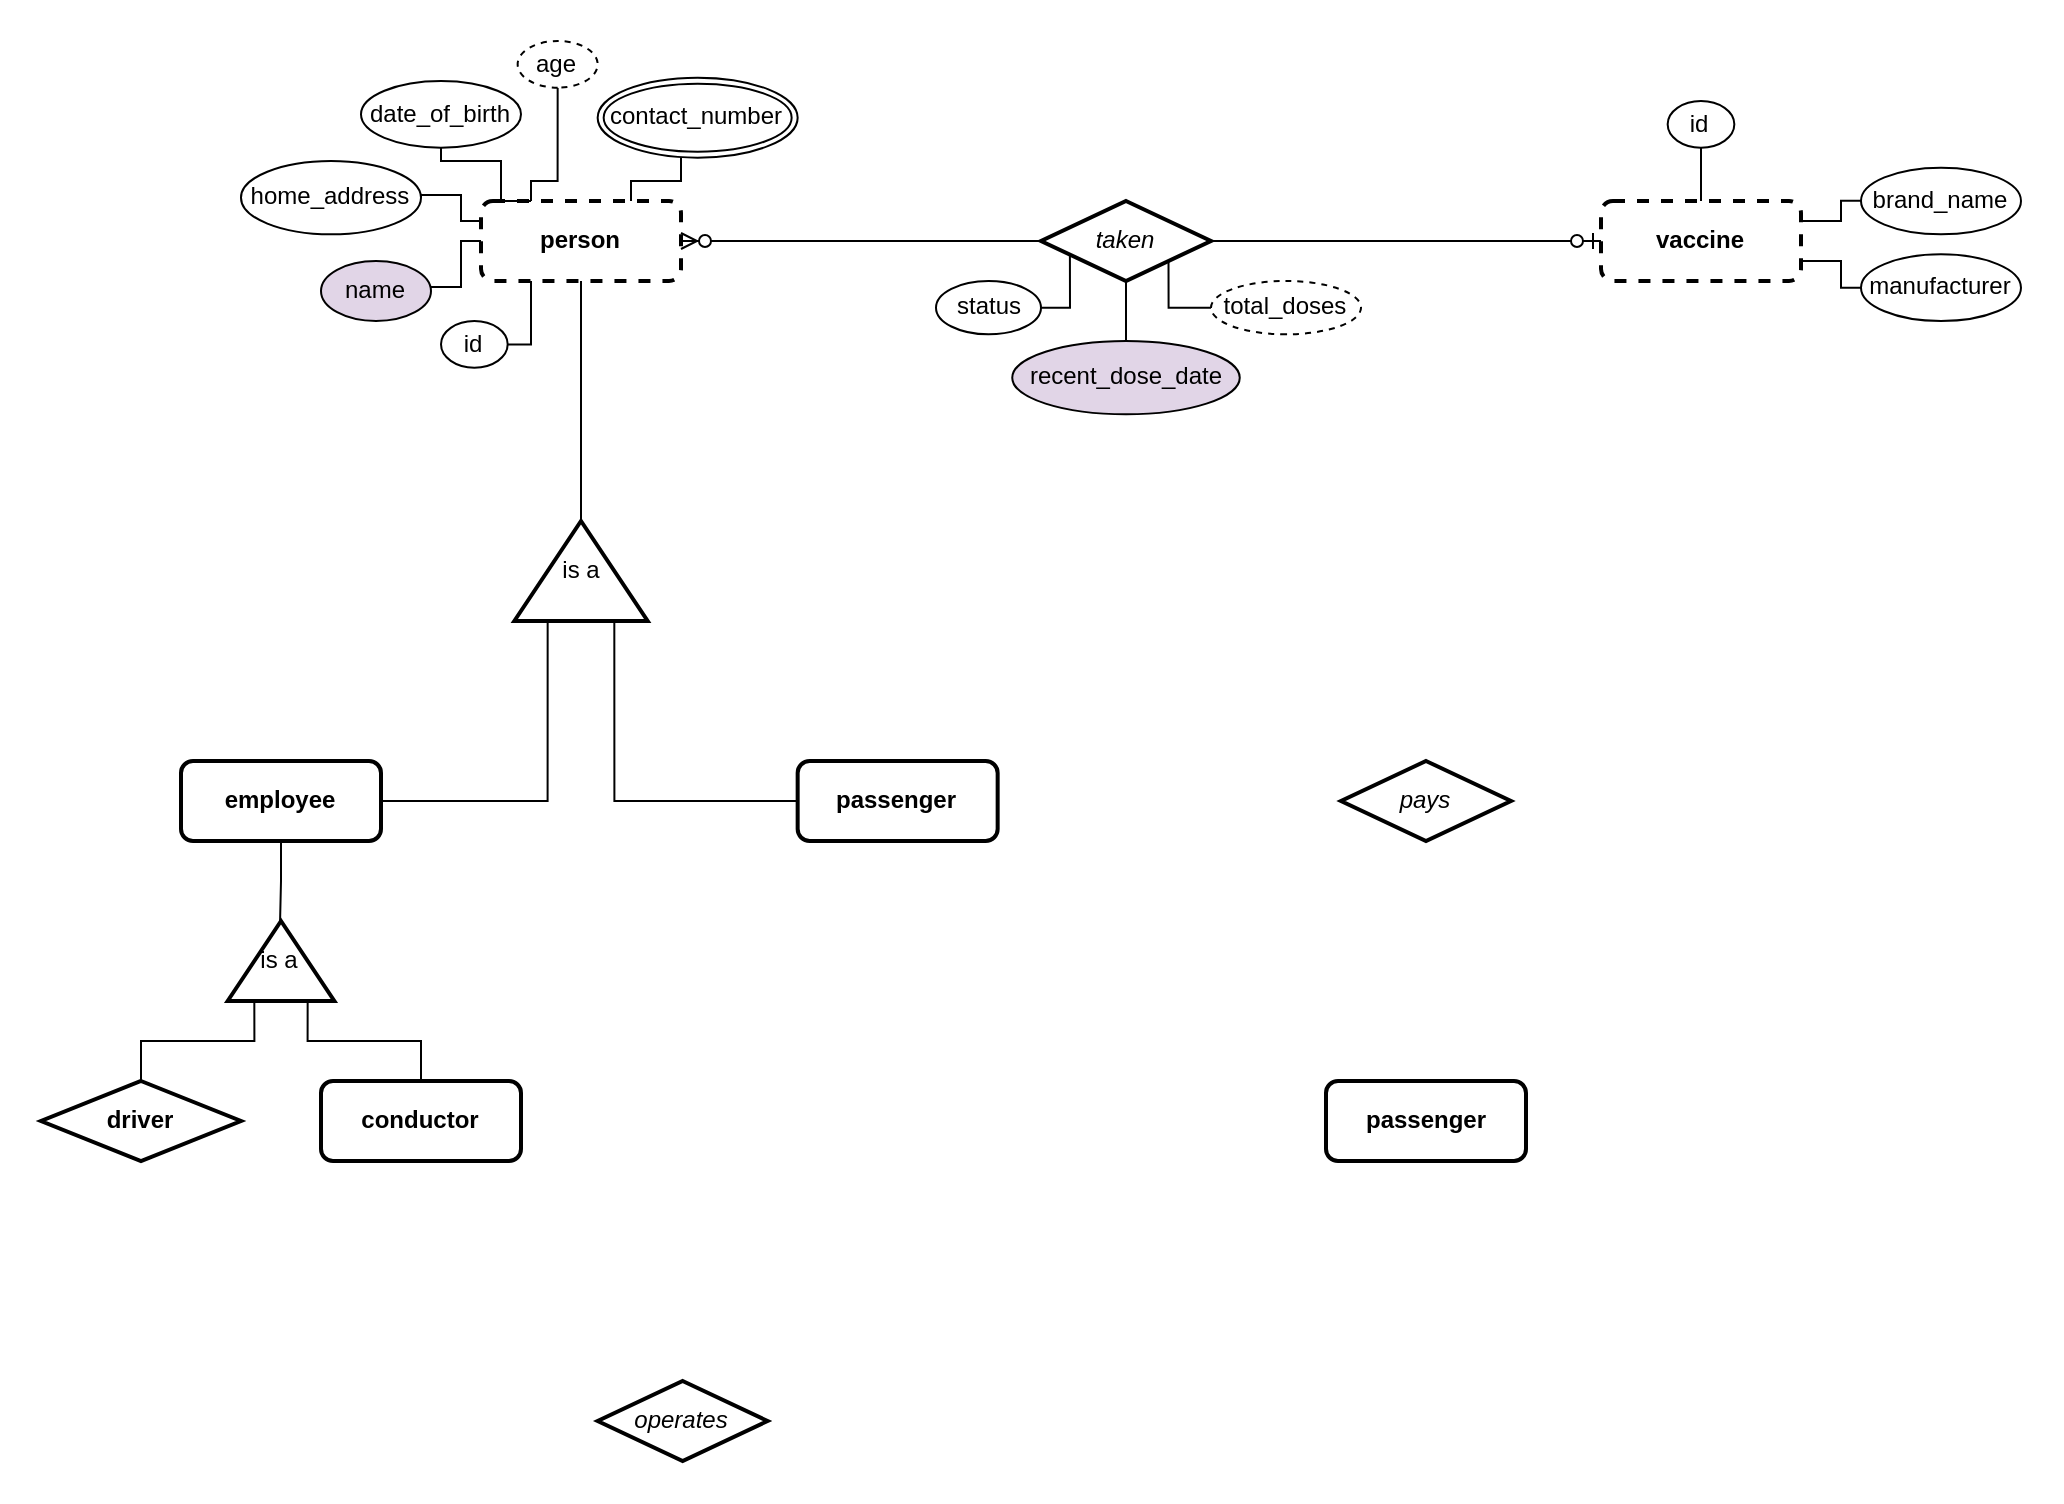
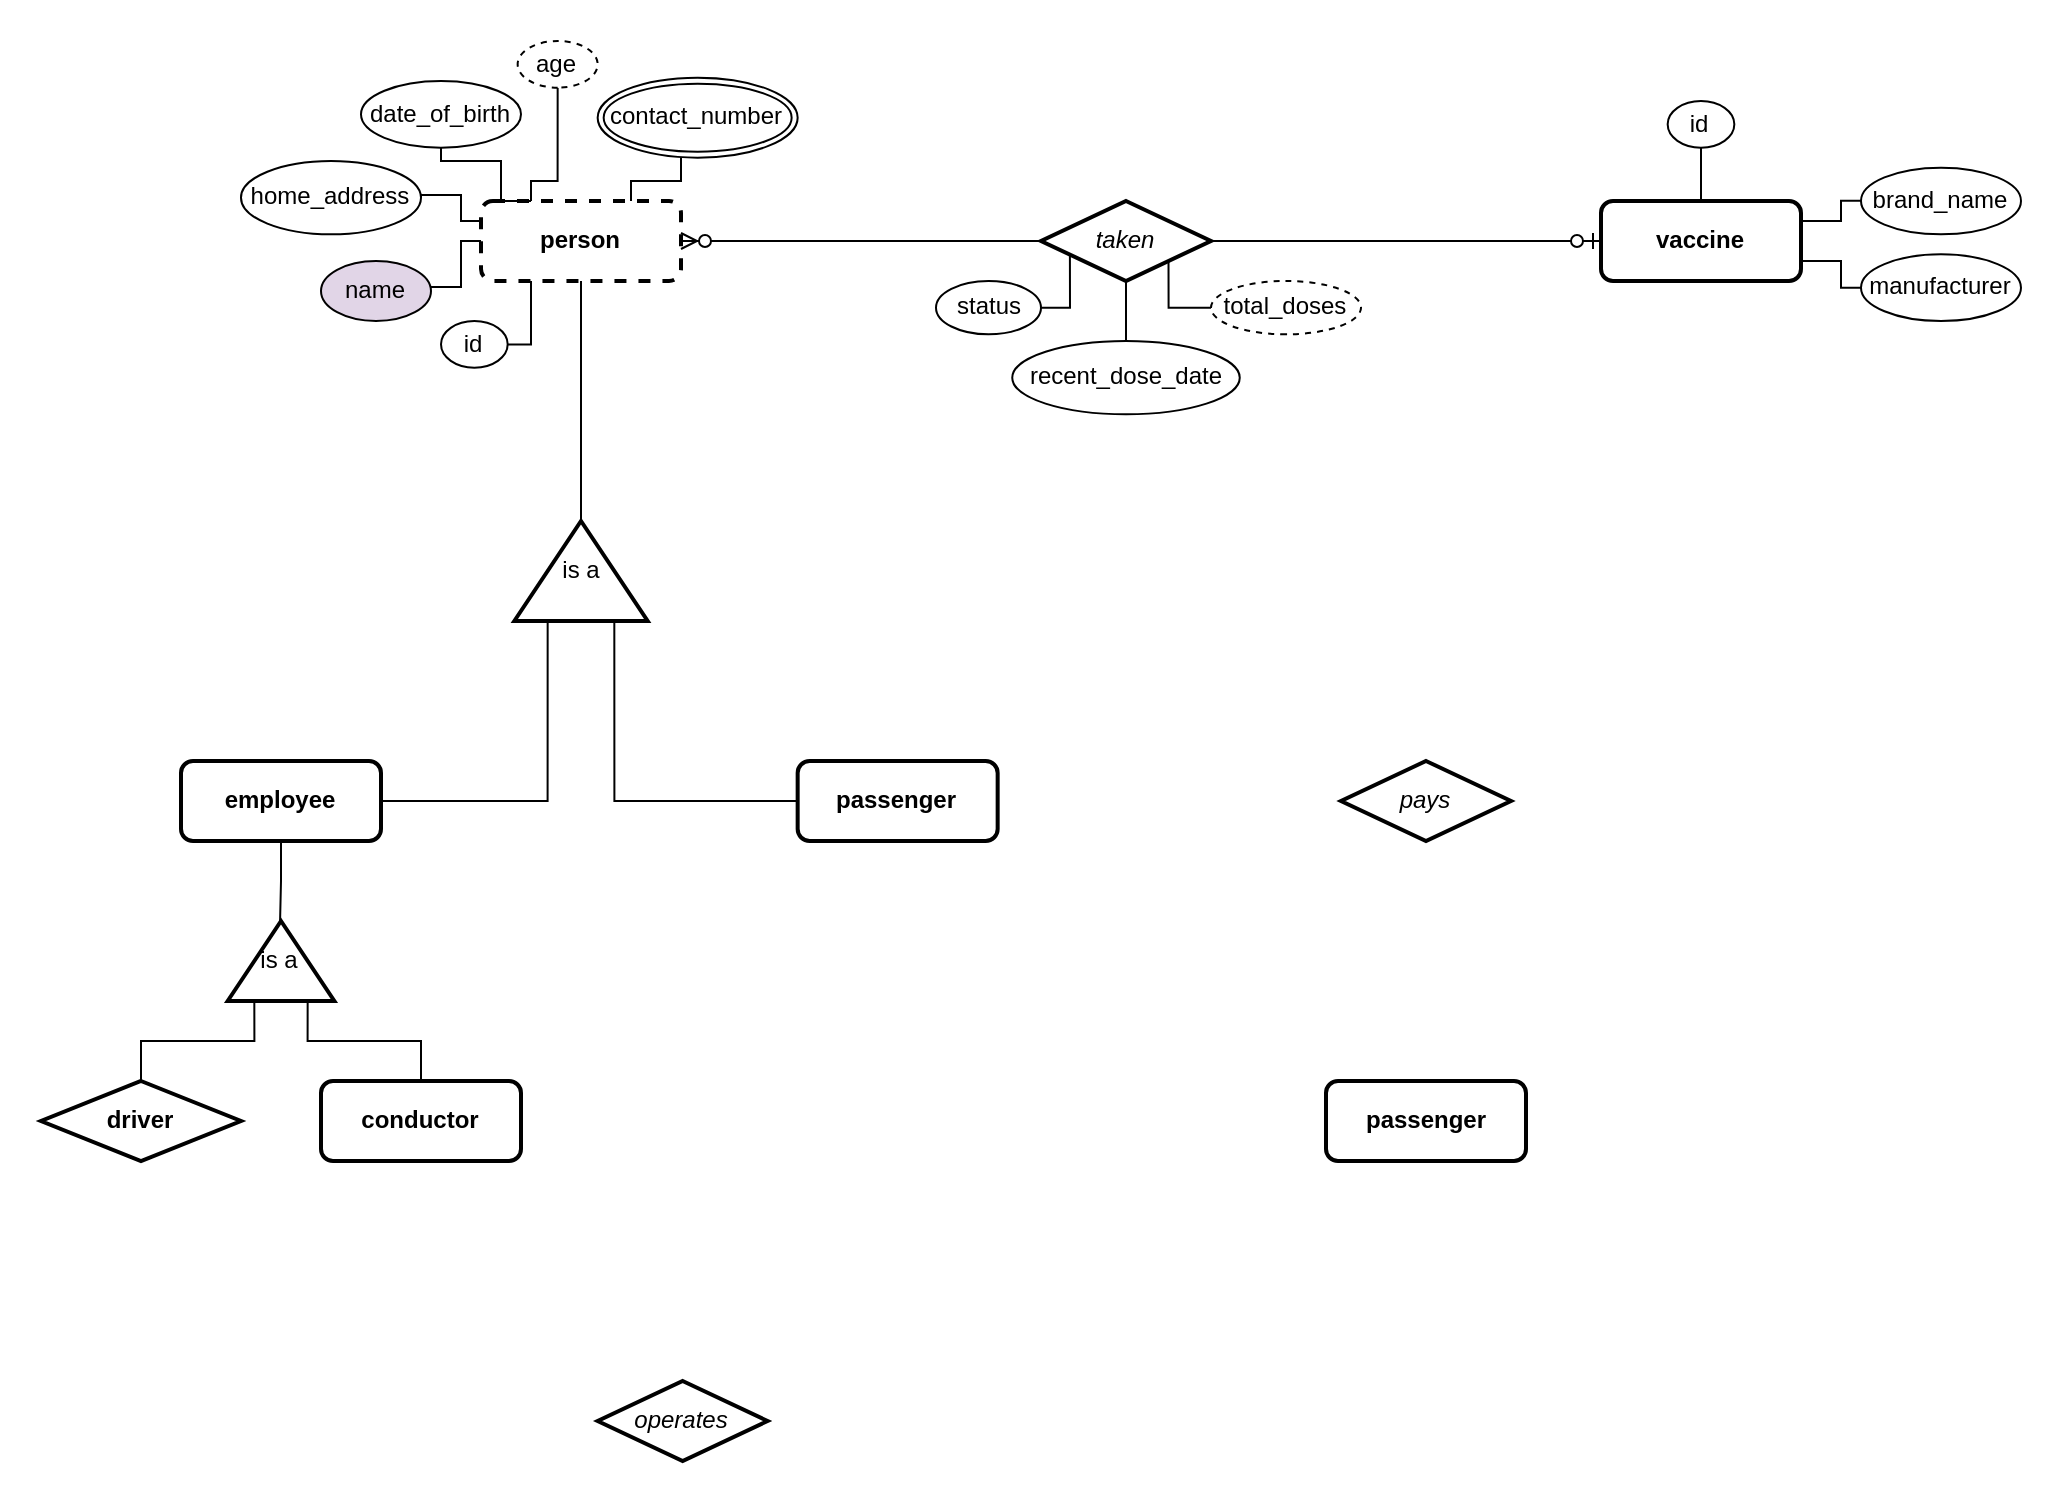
(1701, 241) -> (1701, 241)
(1126, 378) -> (1126, 378)
